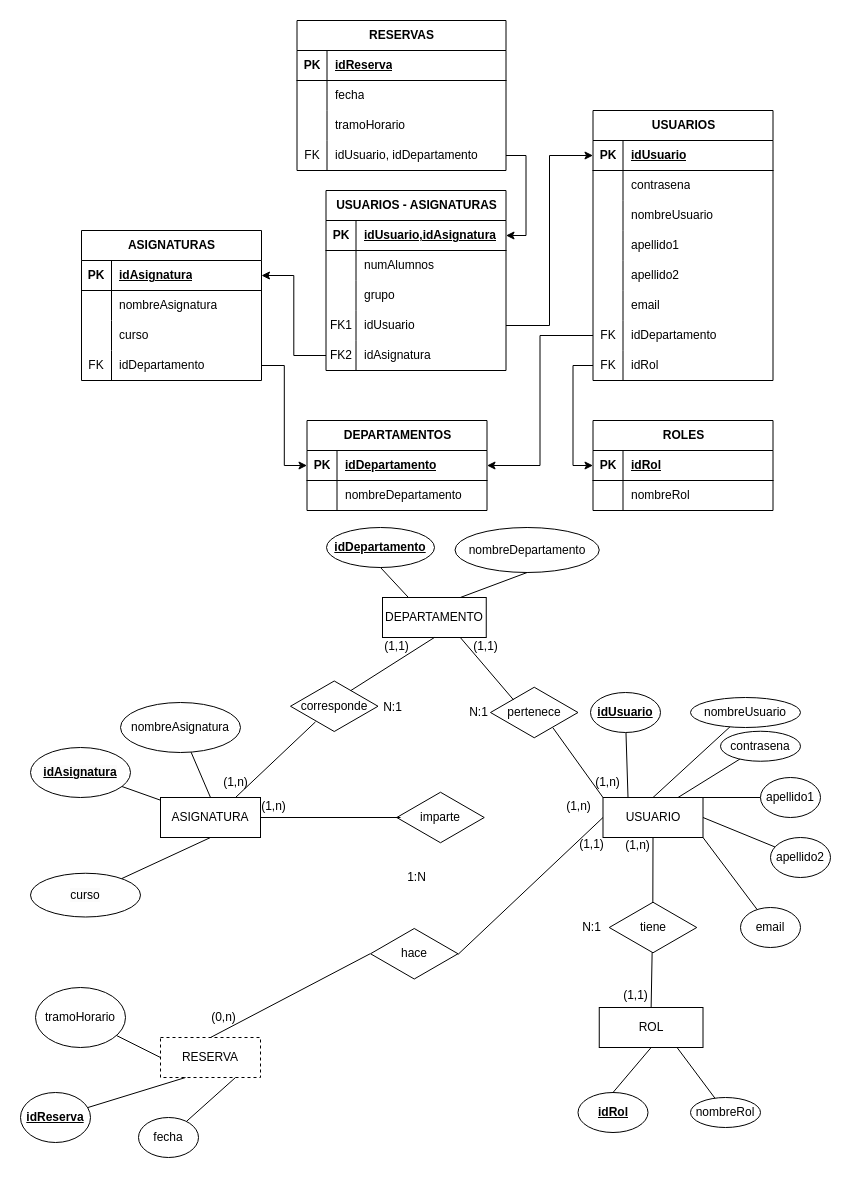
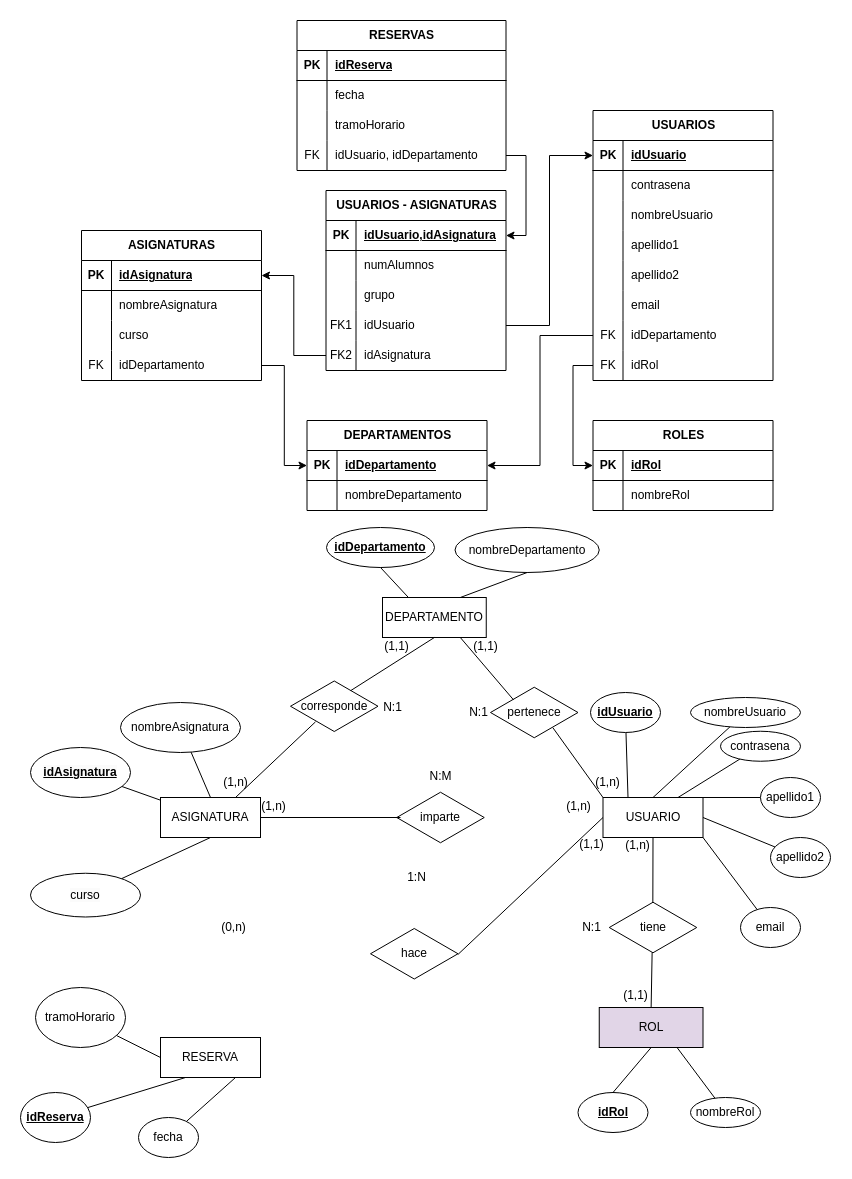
none -> (441, 776)
(290, 996) -> none
(224, 1018) -> (234, 928)
(651, 1028) -> (651, 1028)
(211, 1058) -> (211, 1058)
